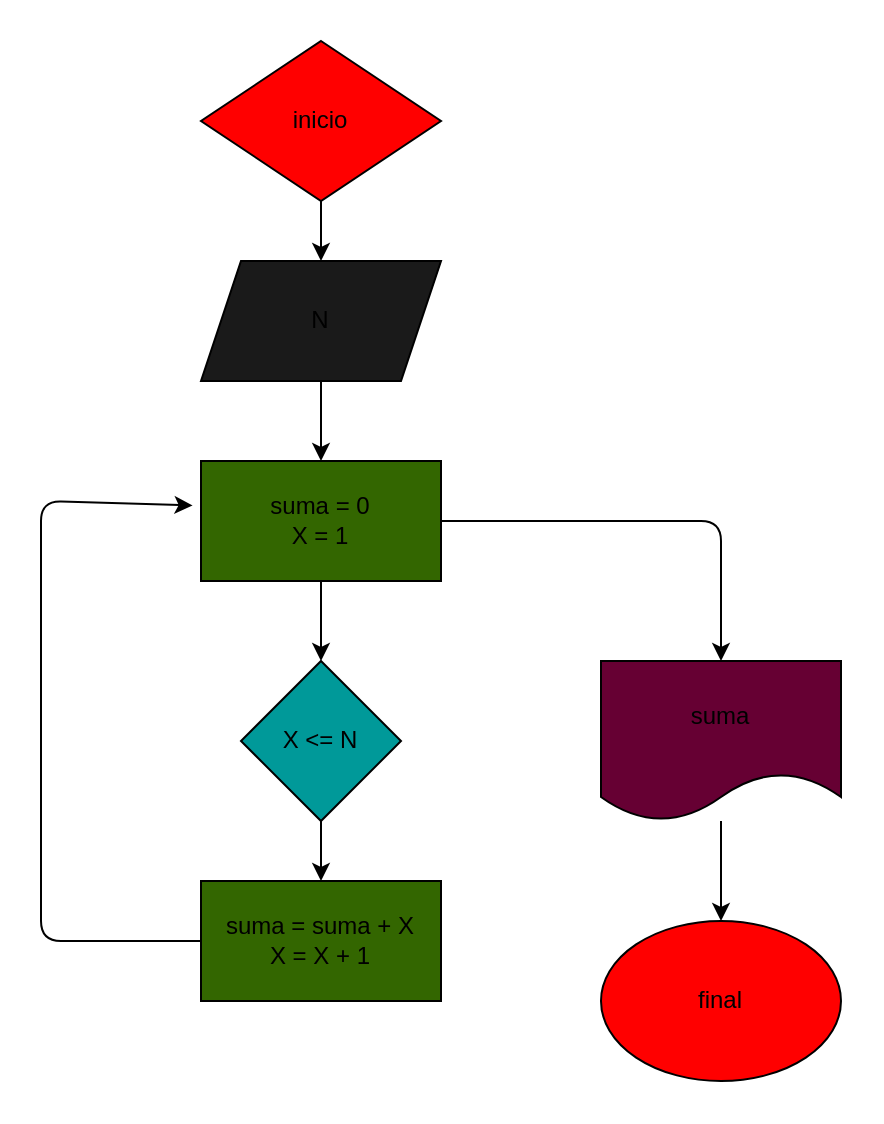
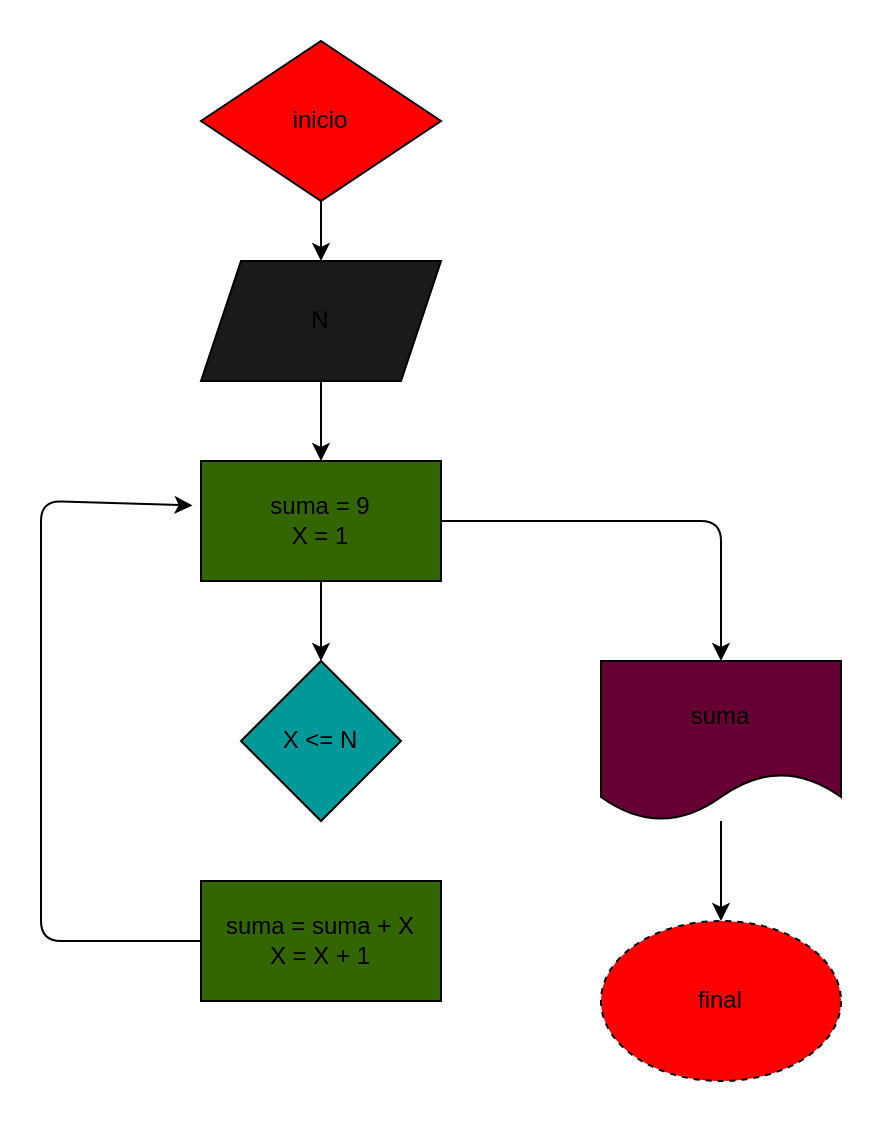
(321, 521) -> (321, 521)
(321, 844) -> none
(721, 1001) -> (721, 1001)
